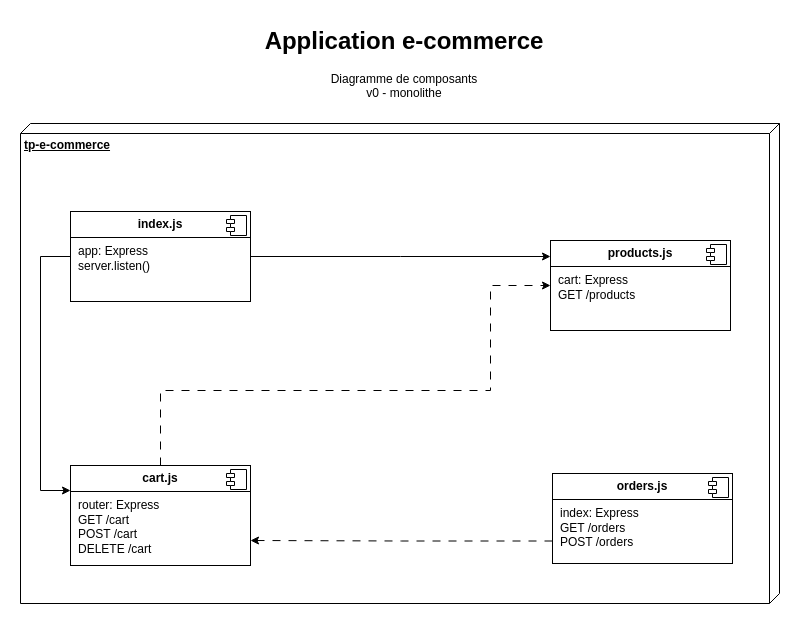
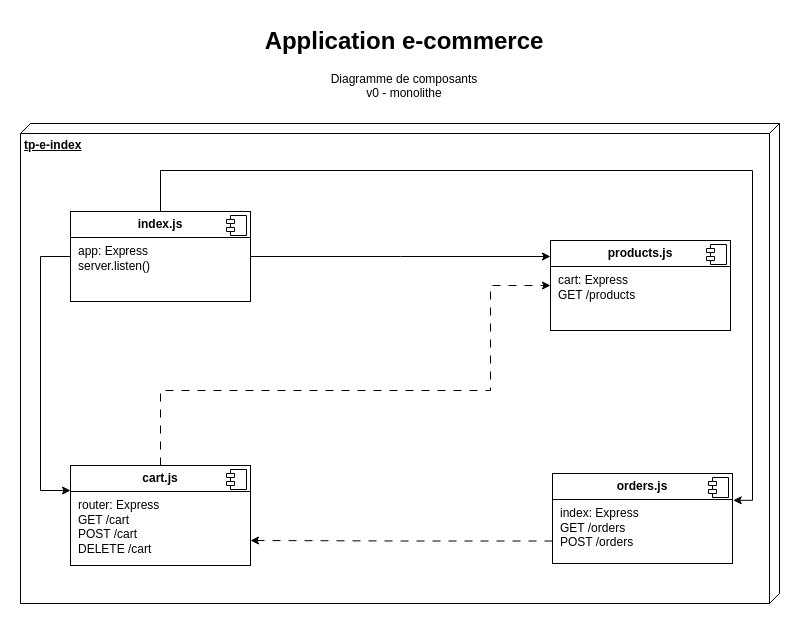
(68, 146) -> (57, 146)
none -> (607, 171)
